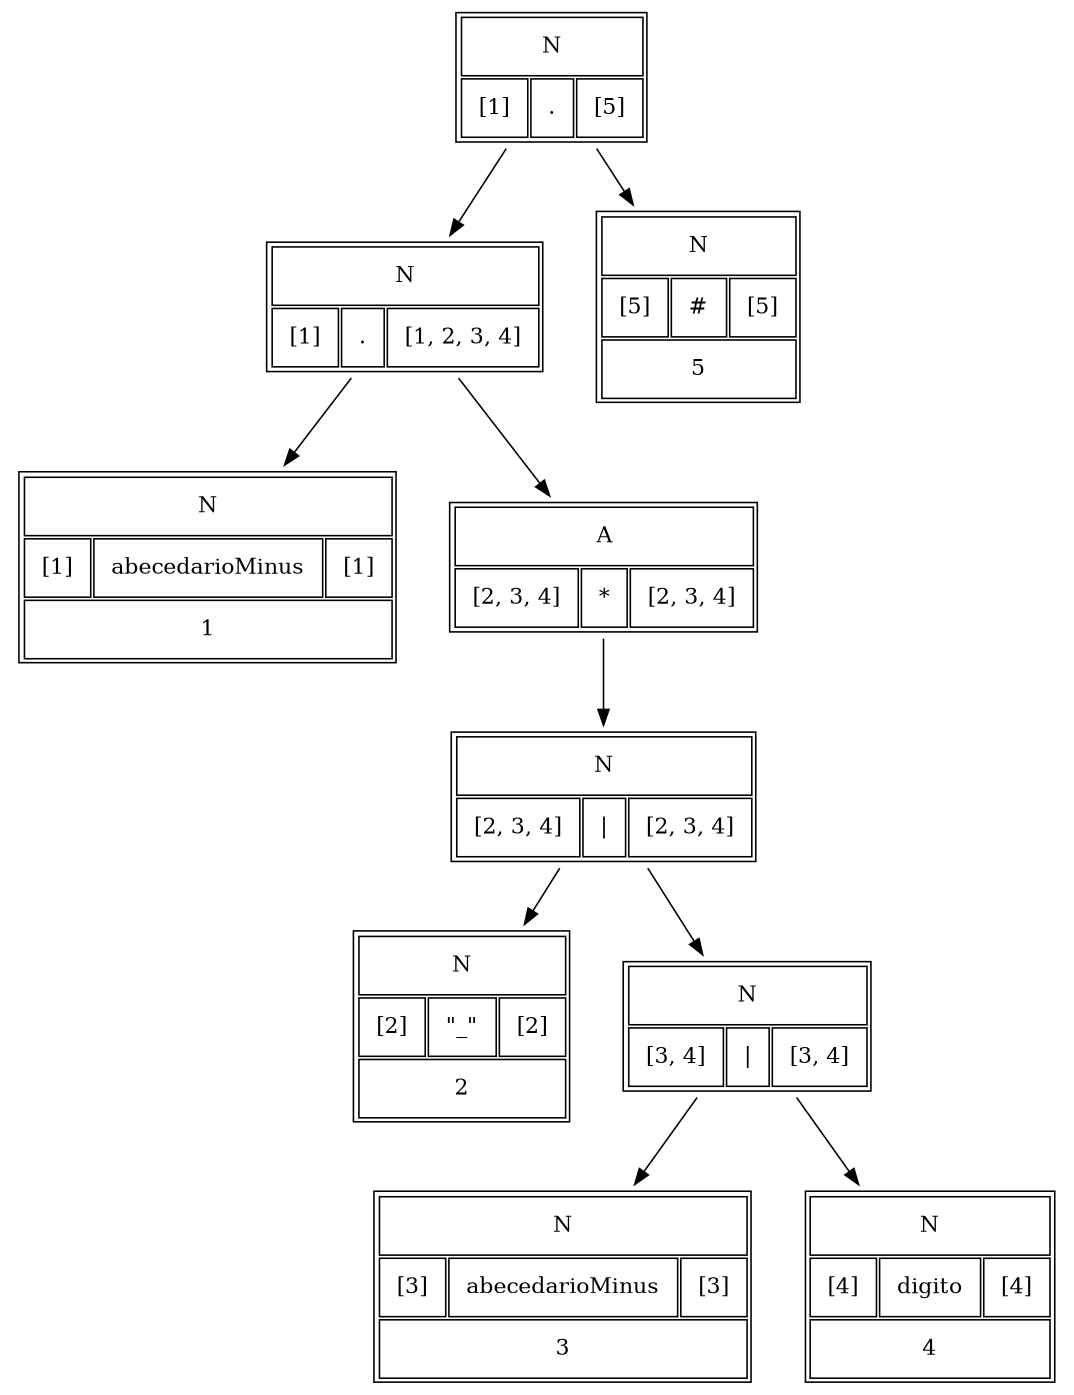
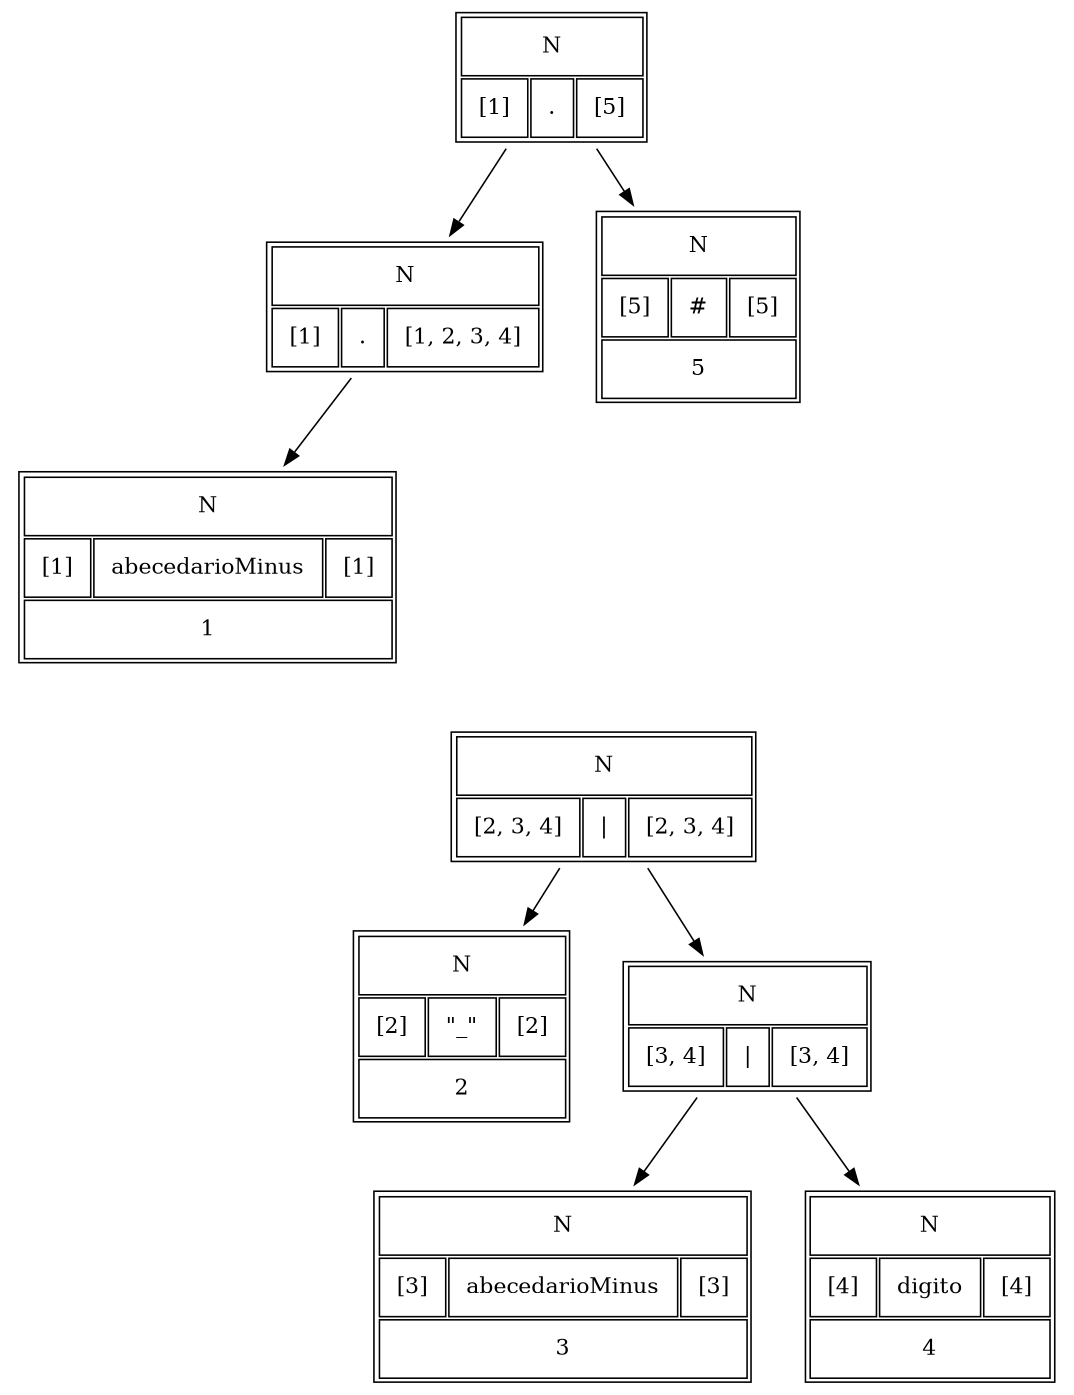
(604, 567) -> none
